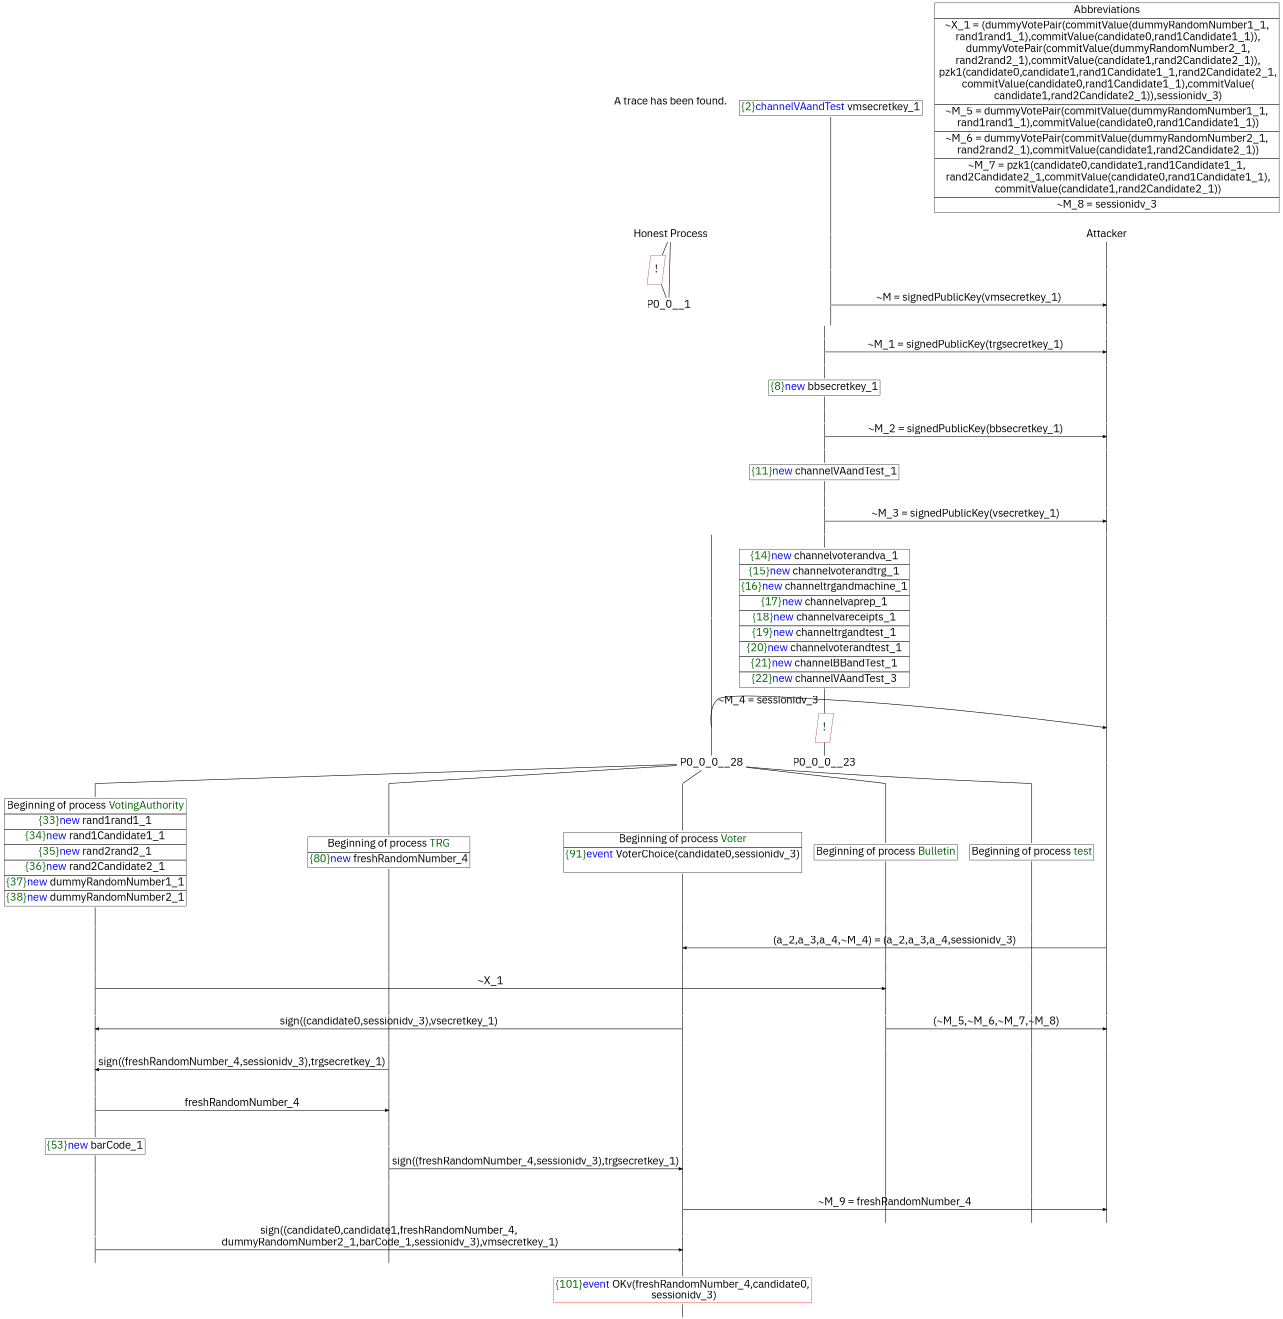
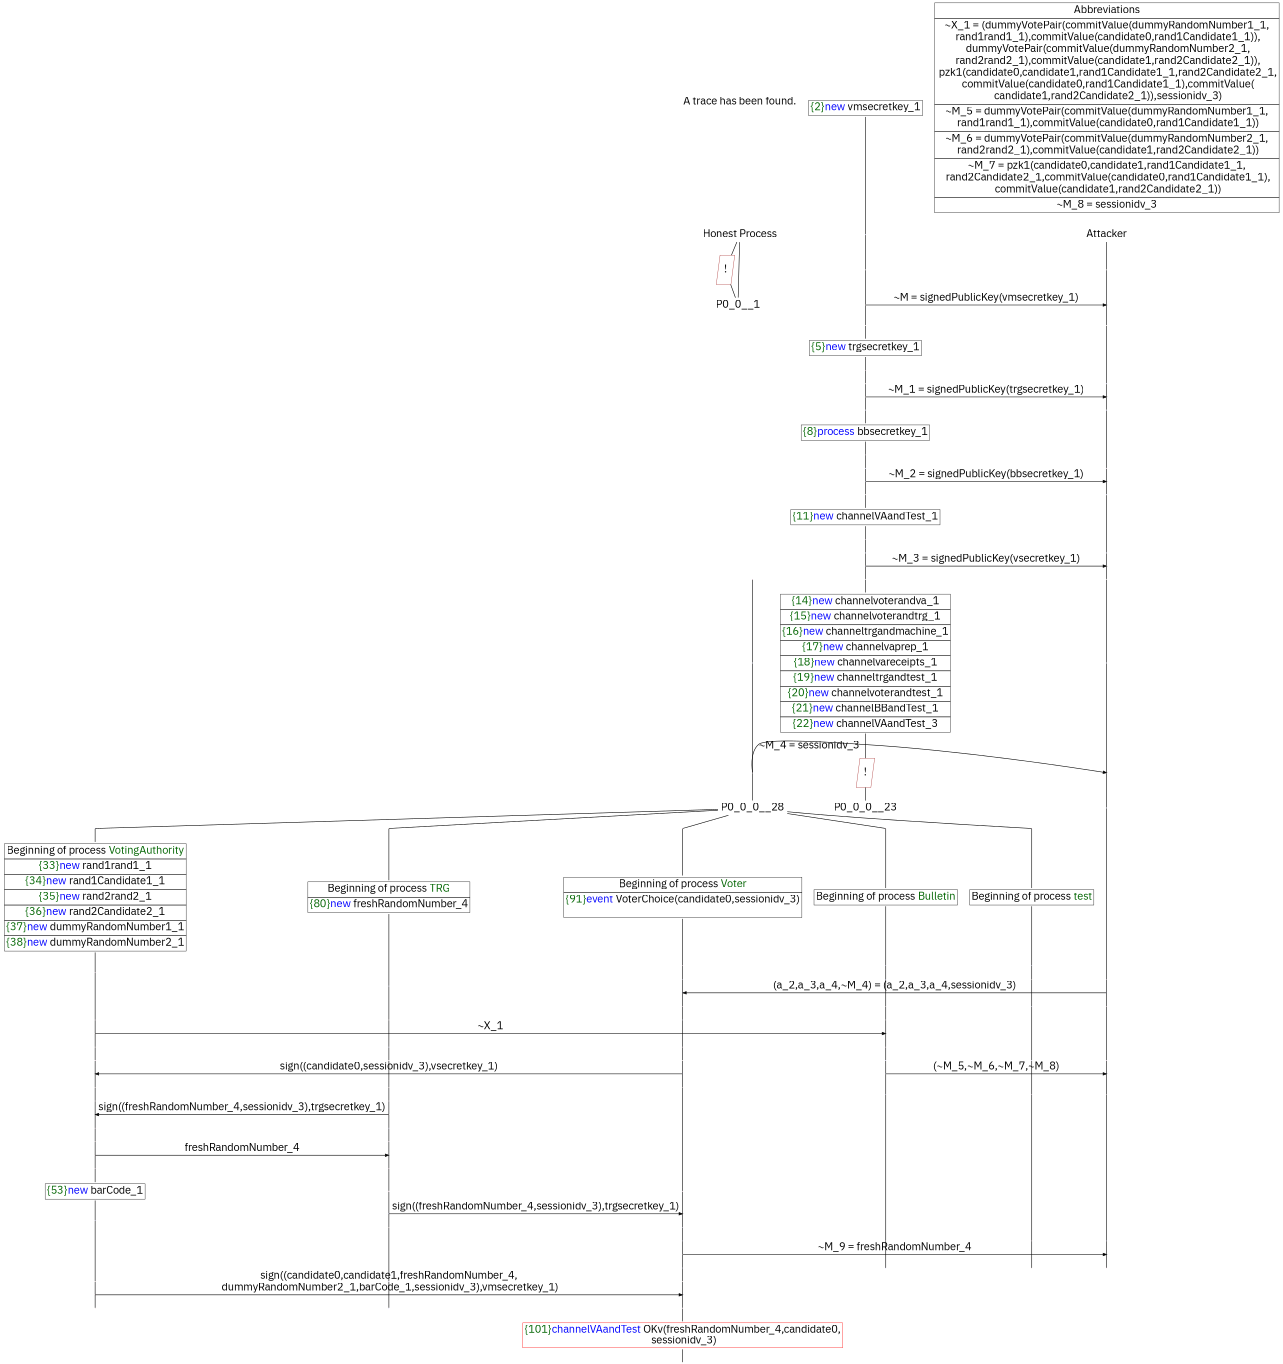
(801, 107) -> (836, 107)
none -> (865, 348)
(796, 387) -> (837, 432)
(596, 1285) -> (596, 1330)
